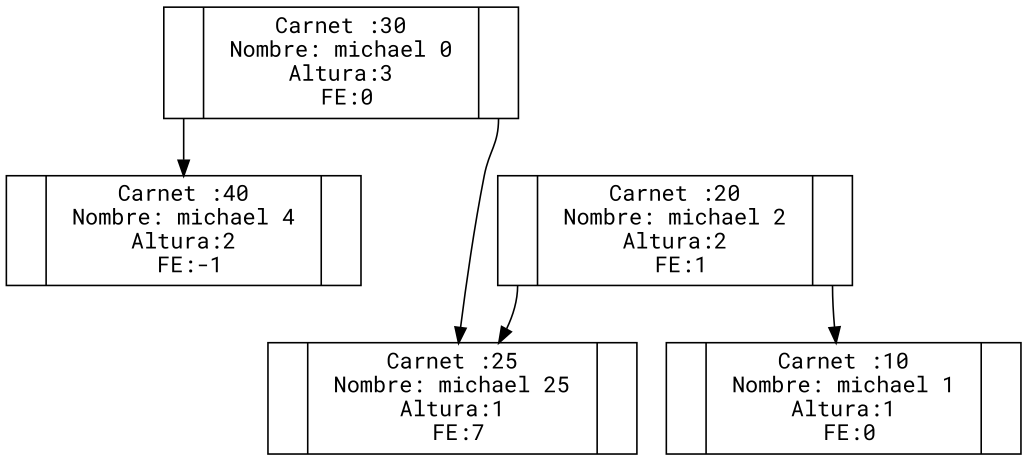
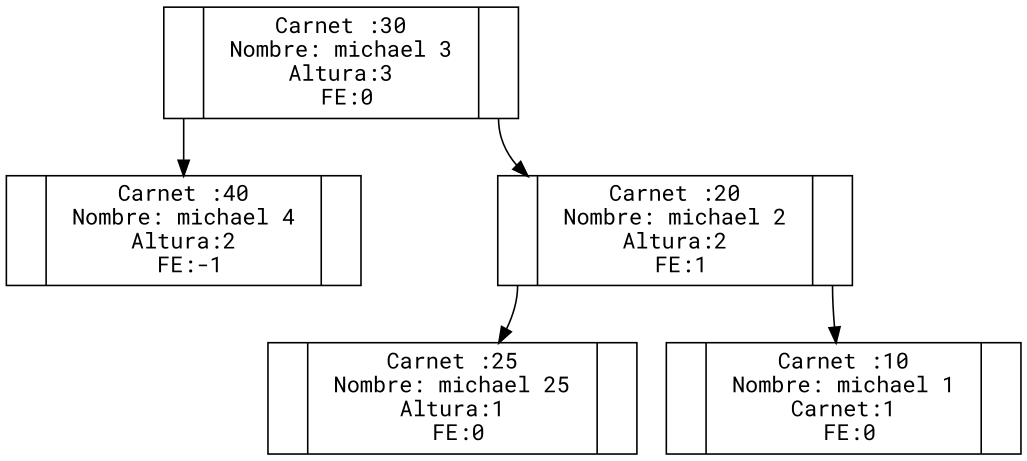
(341, 50) -> (341, 50)
(476, 222) -> (503, 144)
(844, 409) -> (844, 409)
(452, 433) -> (452, 433)
